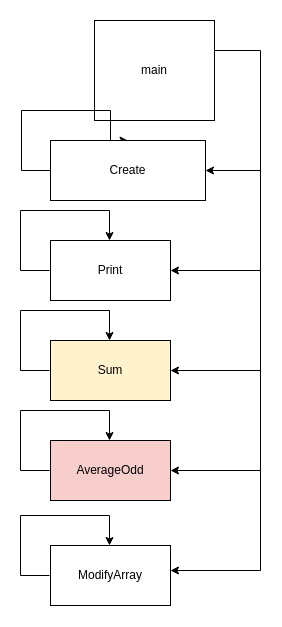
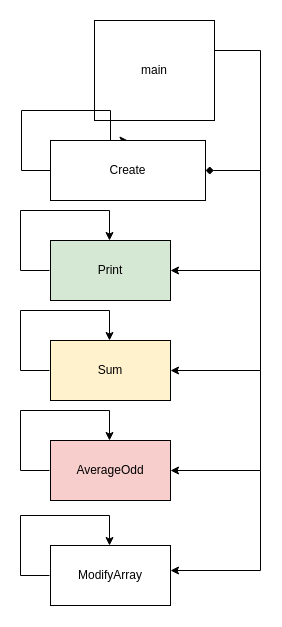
(213, 171) -> (214, 171)
(111, 271) -> (111, 271)
